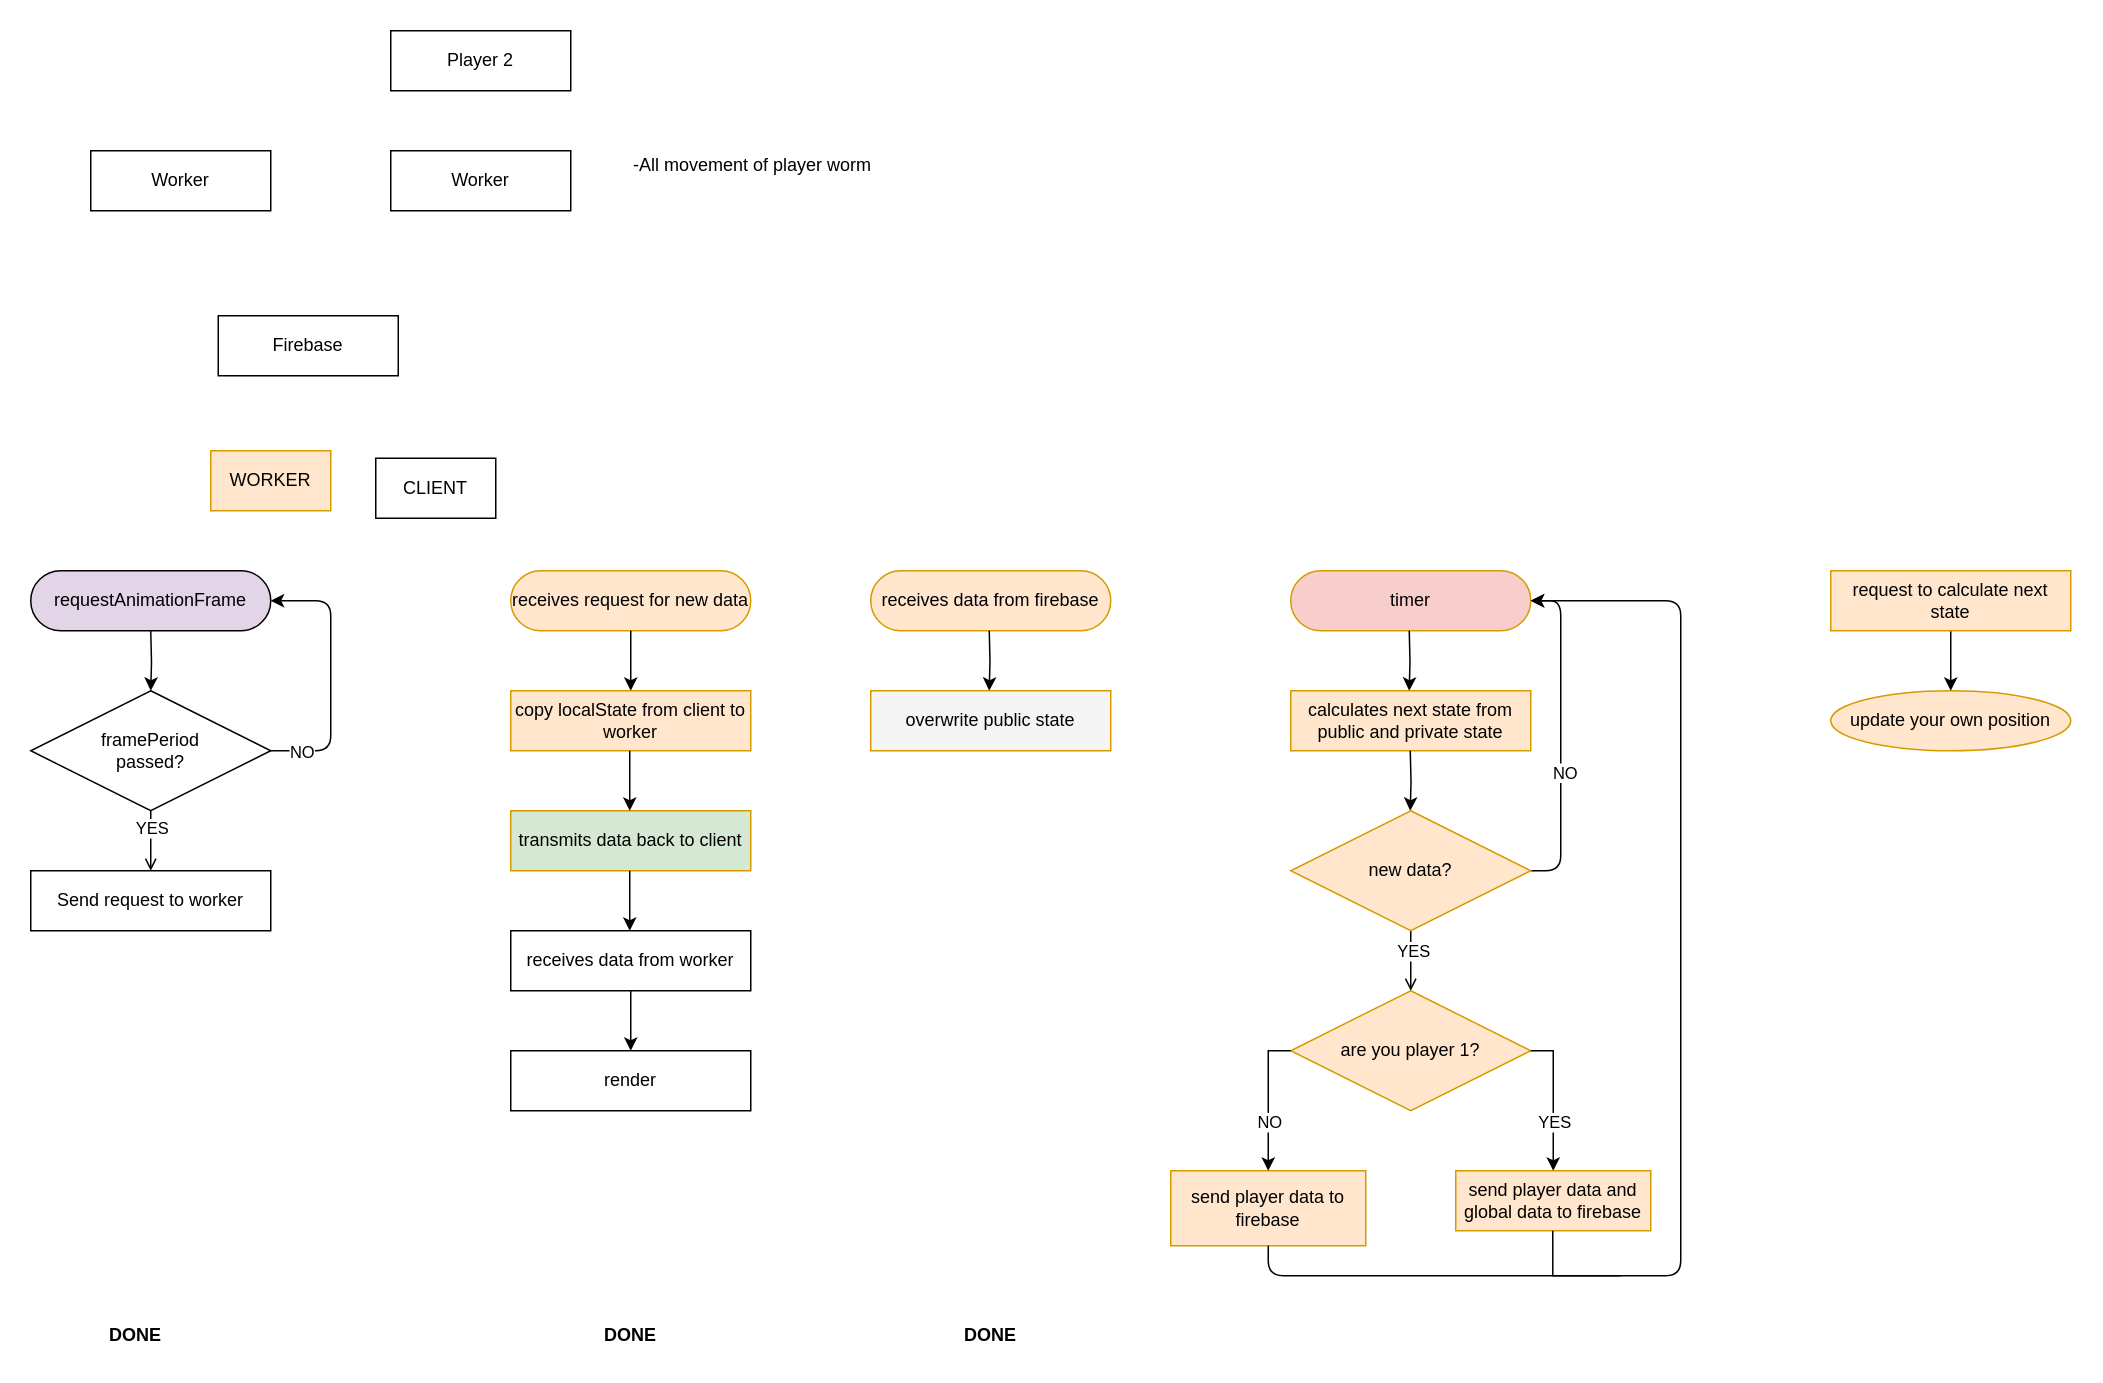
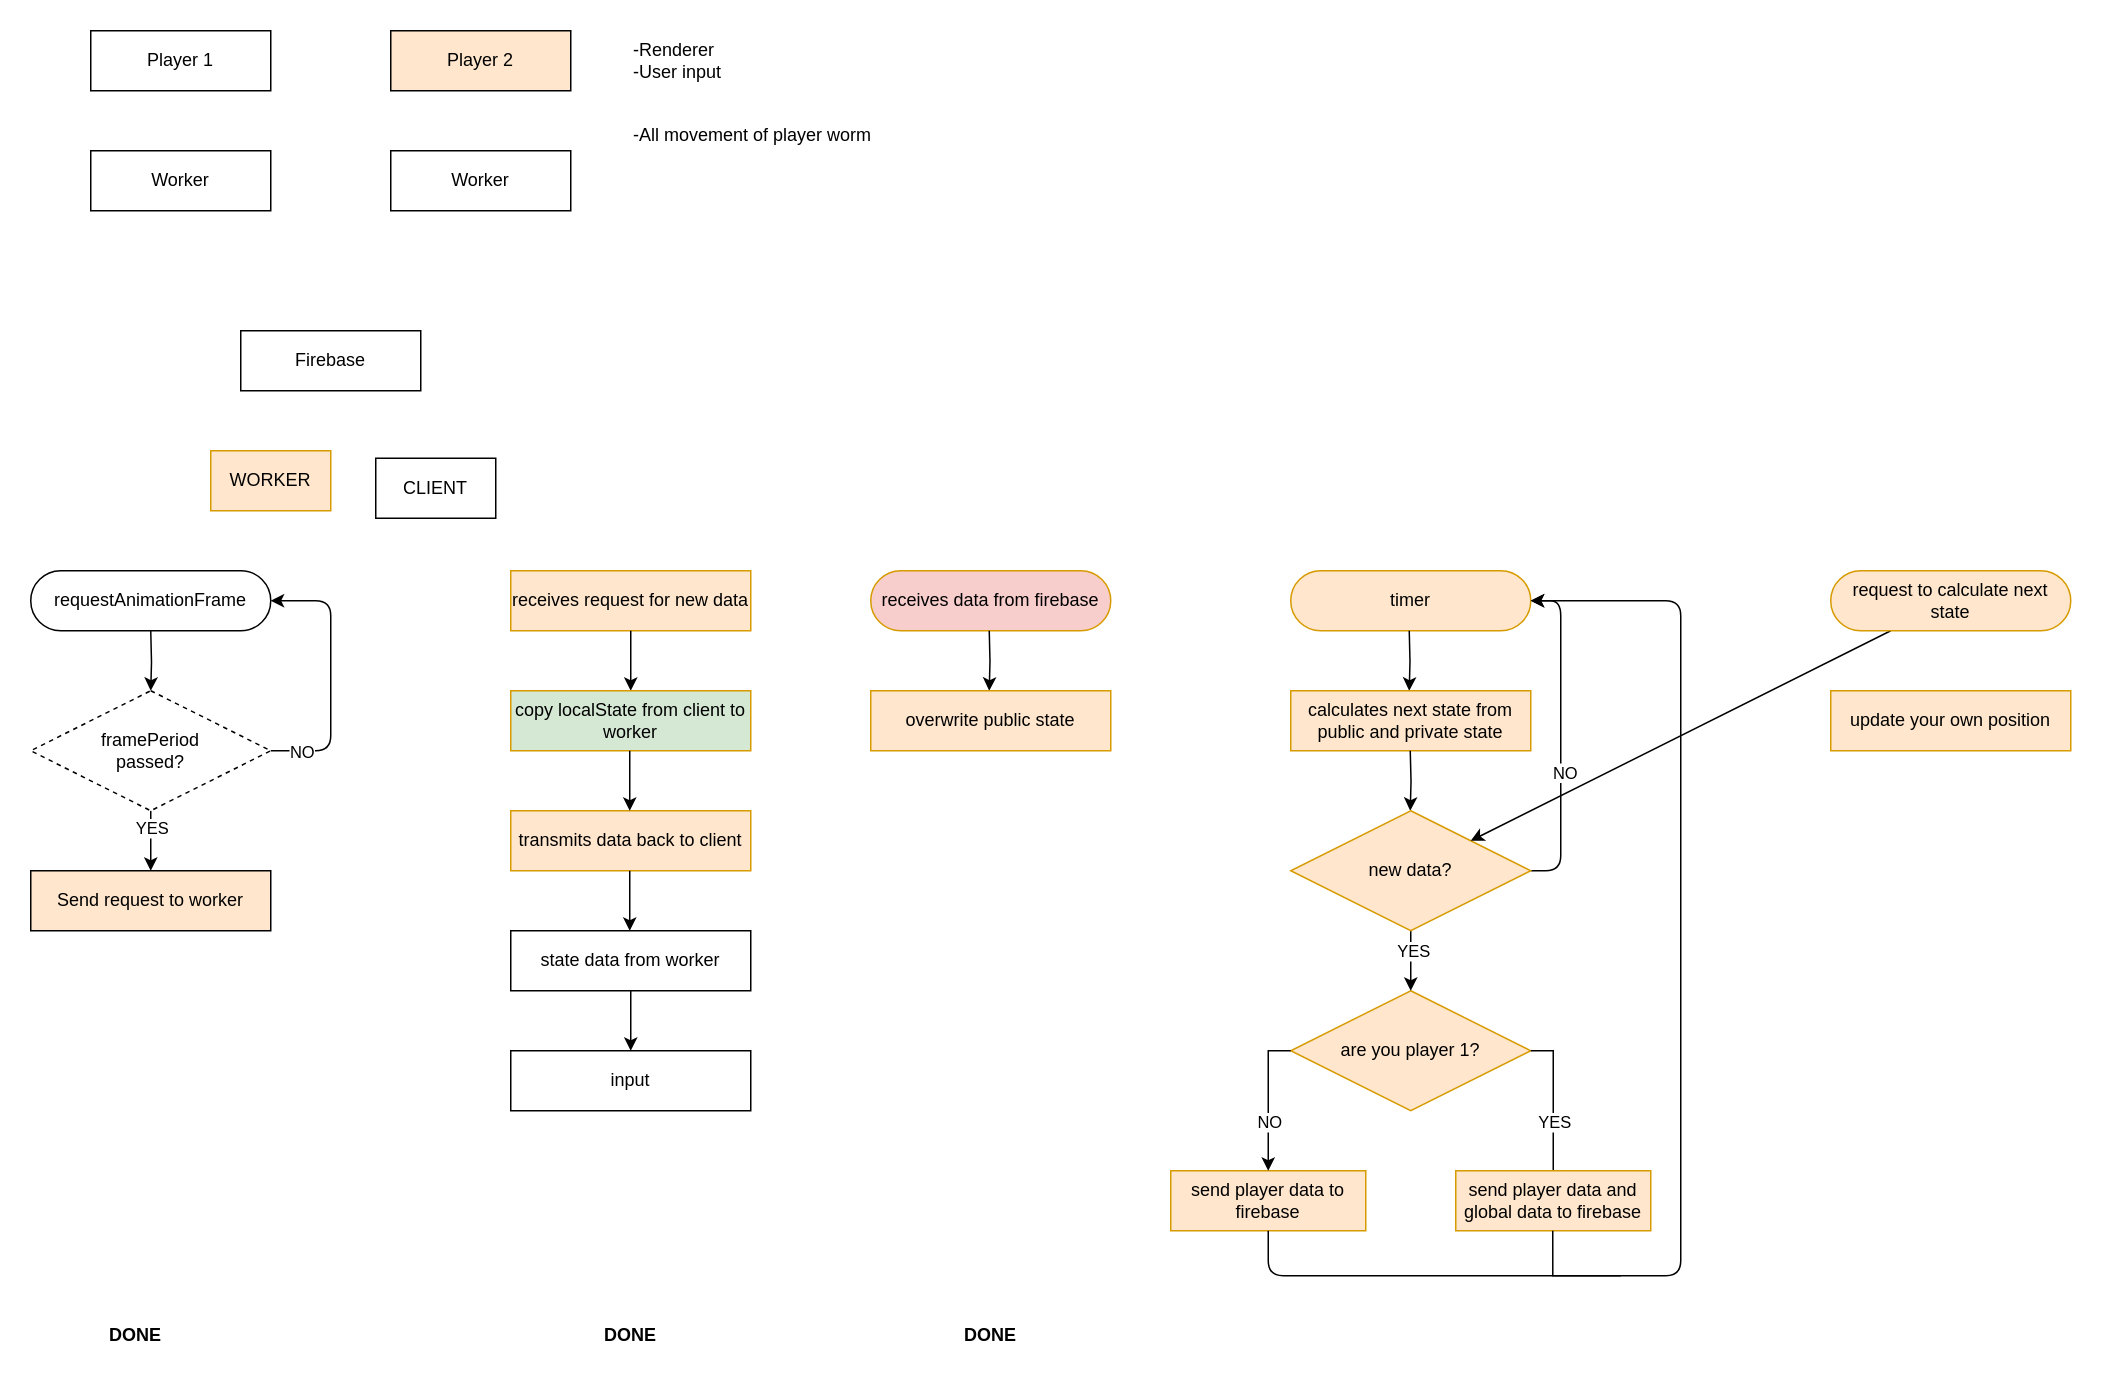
none -> (181, 61)
(481, 61) -> (481, 61)
none -> (766, 61)
(766, 166) -> (766, 136)
(308, 346) -> (331, 361)
(151, 601) -> (151, 601)
(631, 601) -> (631, 601)
(991, 601) -> (991, 601)
(1411, 601) -> (1411, 601)
(1951, 601) -> (1951, 601)
(1951, 656) -> (1685, 734)
(631, 721) -> (631, 721)
(991, 721) -> (991, 721)
(1951, 721) -> (1951, 721)
(151, 751) -> (151, 751)
(631, 841) -> (631, 841)
(151, 861) -> (151, 859)
(151, 901) -> (151, 901)
(631, 961) -> (631, 961)
(1411, 981) -> (1411, 979)
(631, 1081) -> (631, 1081)
(1553, 1159) -> (1553, 1163)
(1268, 1208) -> (1268, 1201)
